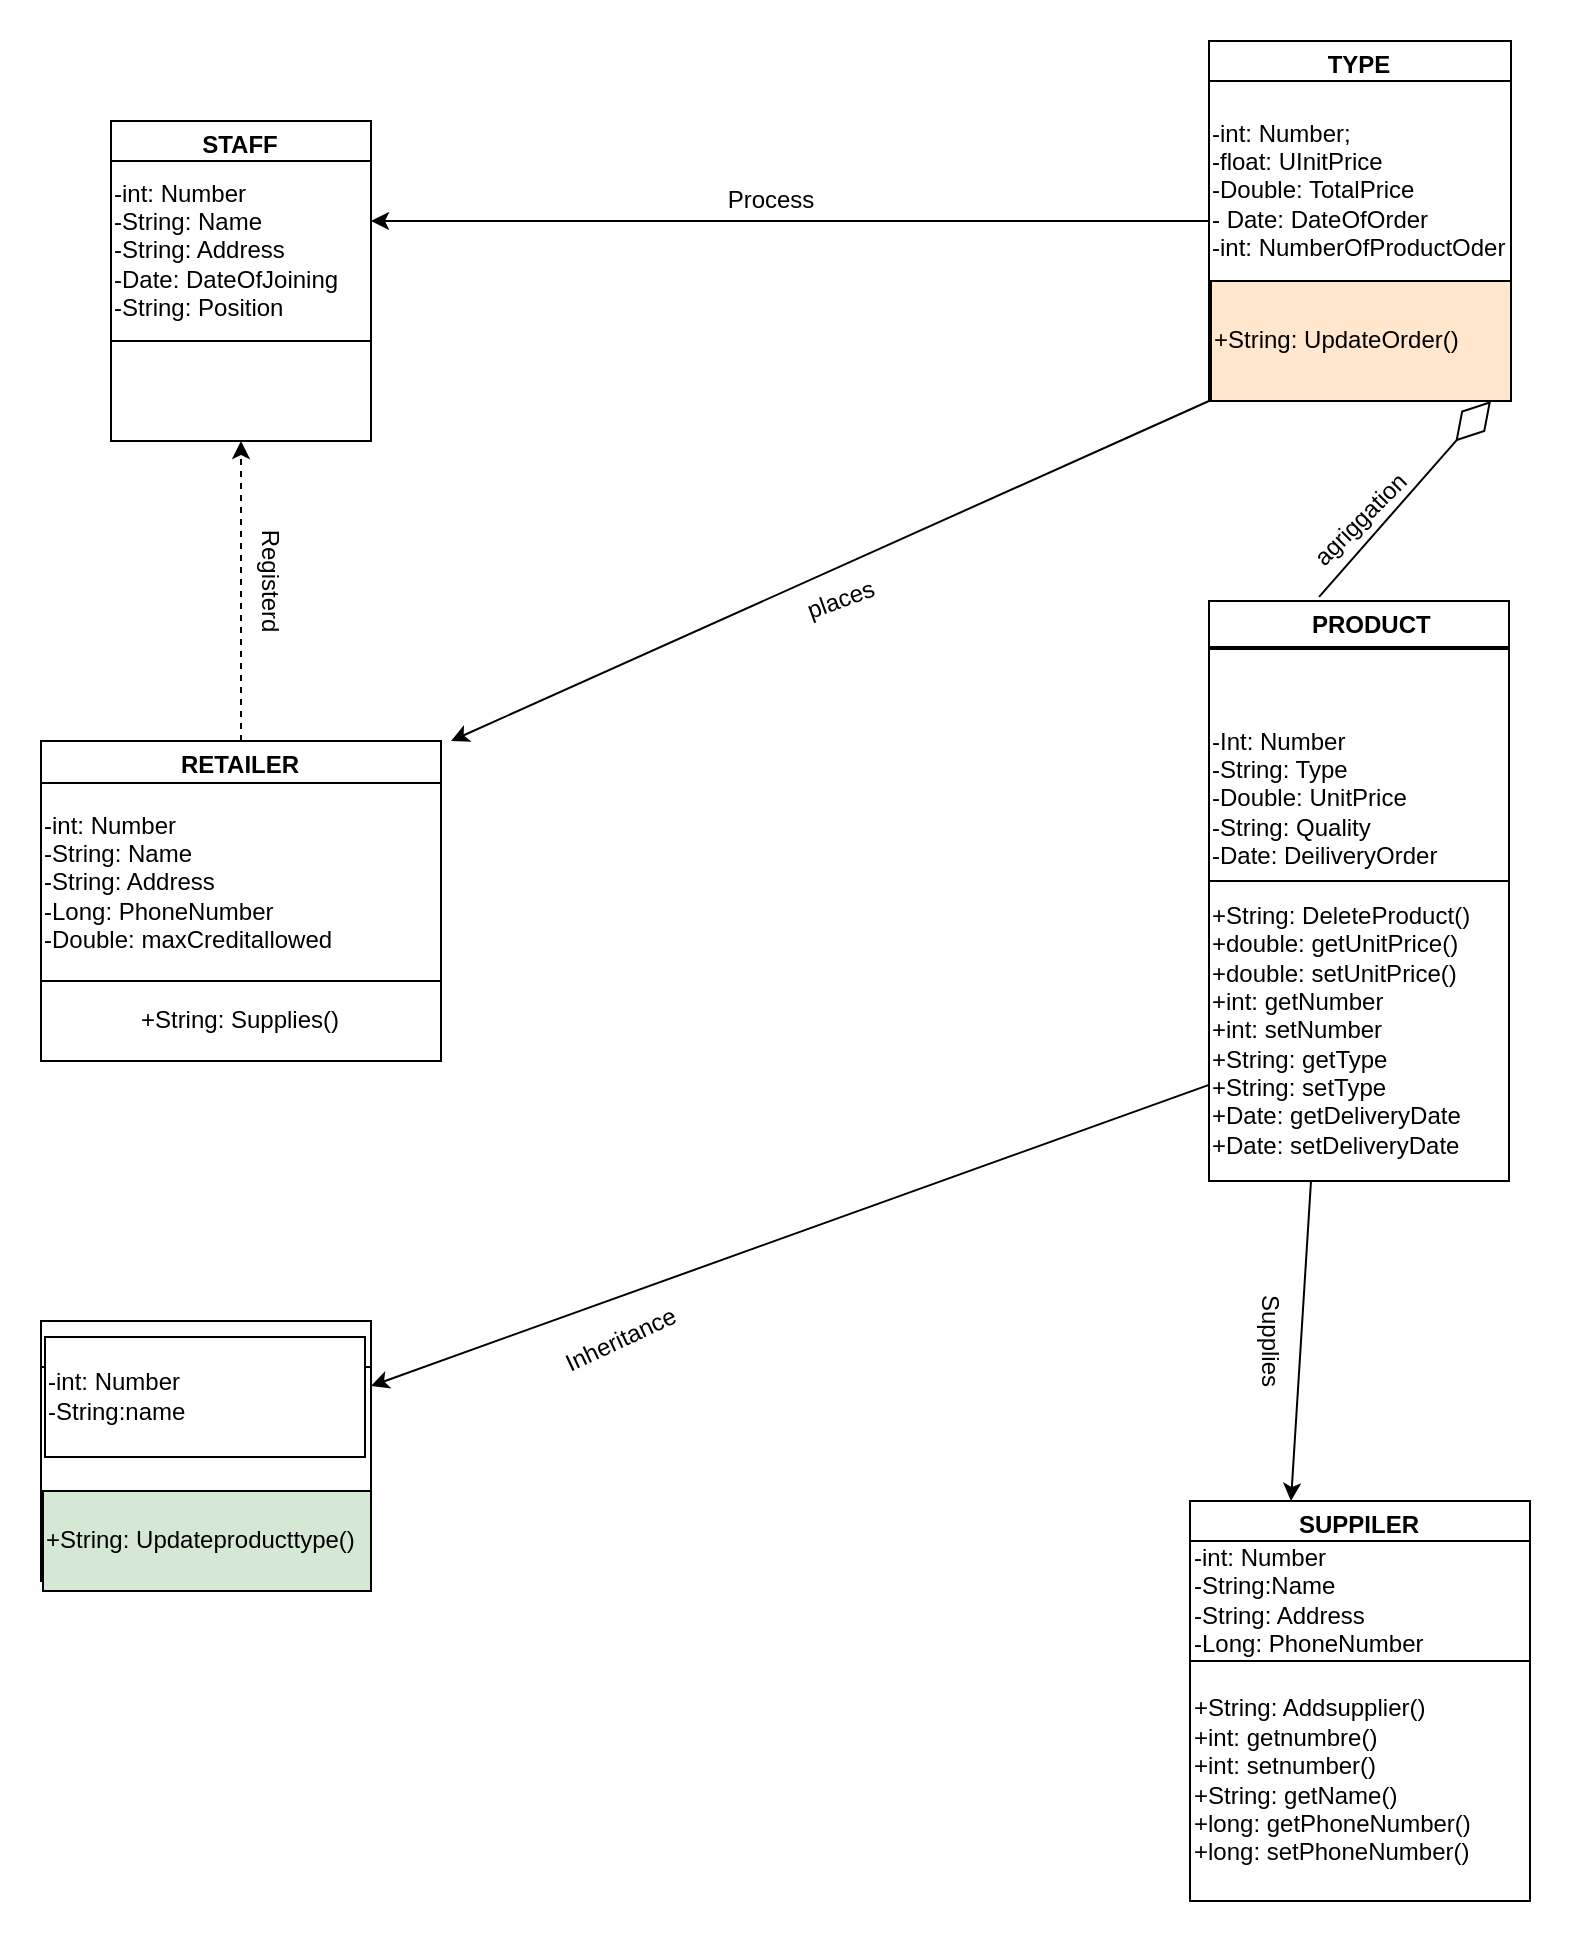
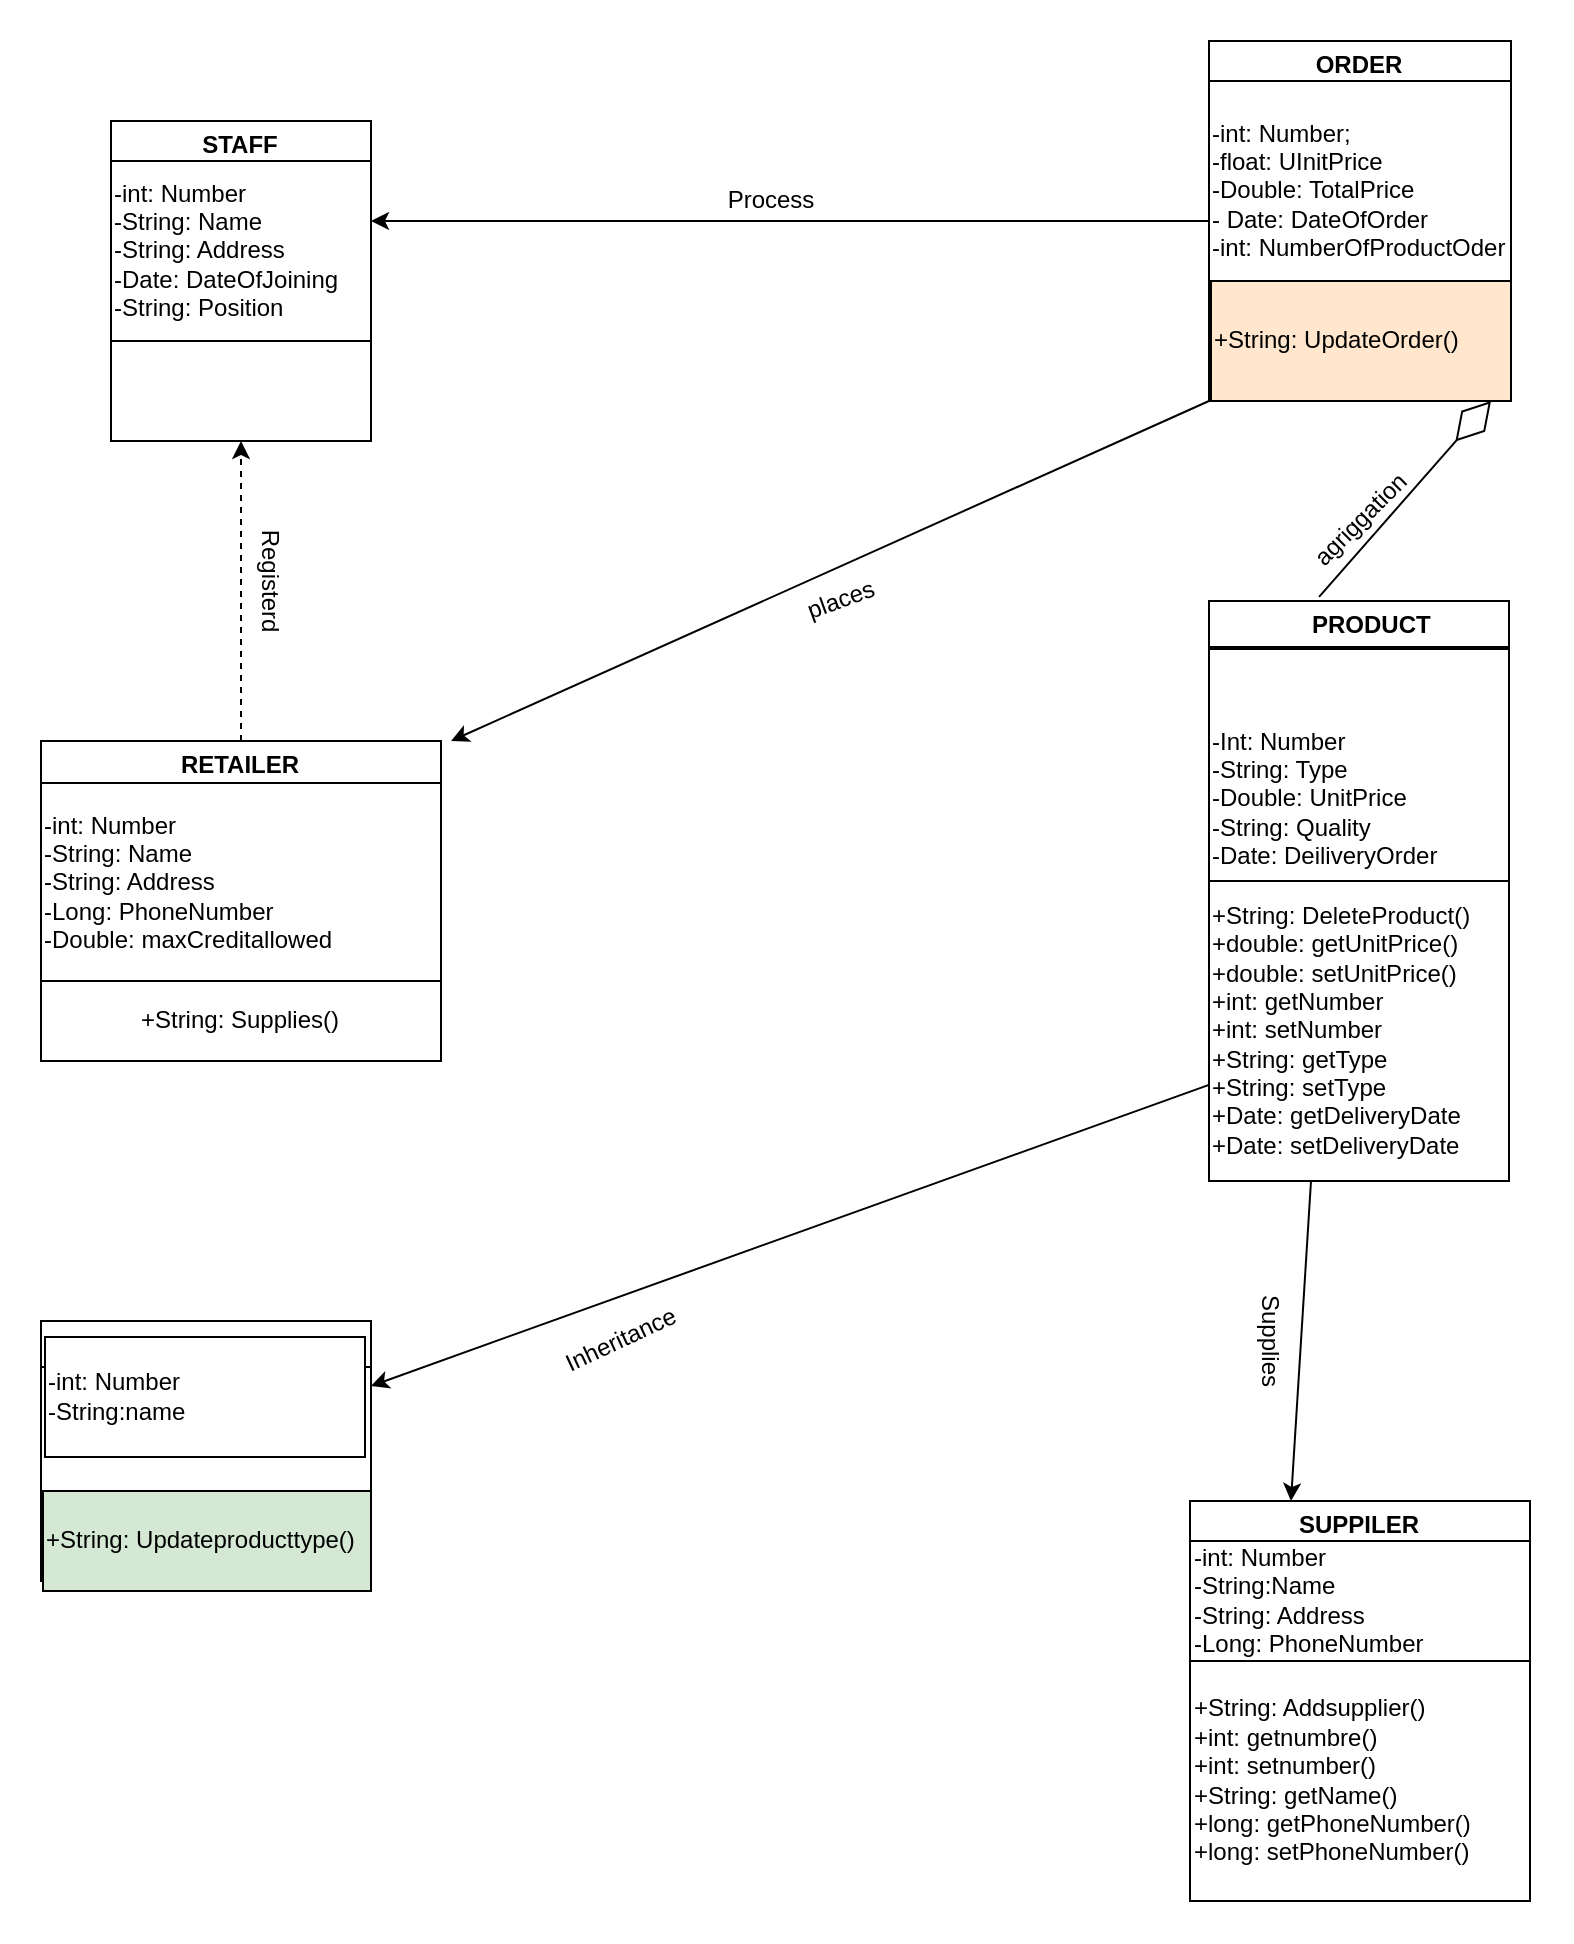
(1359, 65) -> (1359, 65)
